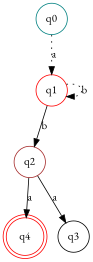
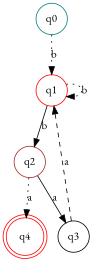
(54, 55) -> (54, 55)
none -> (63, 167)
(28, 194) -> (28, 194)
